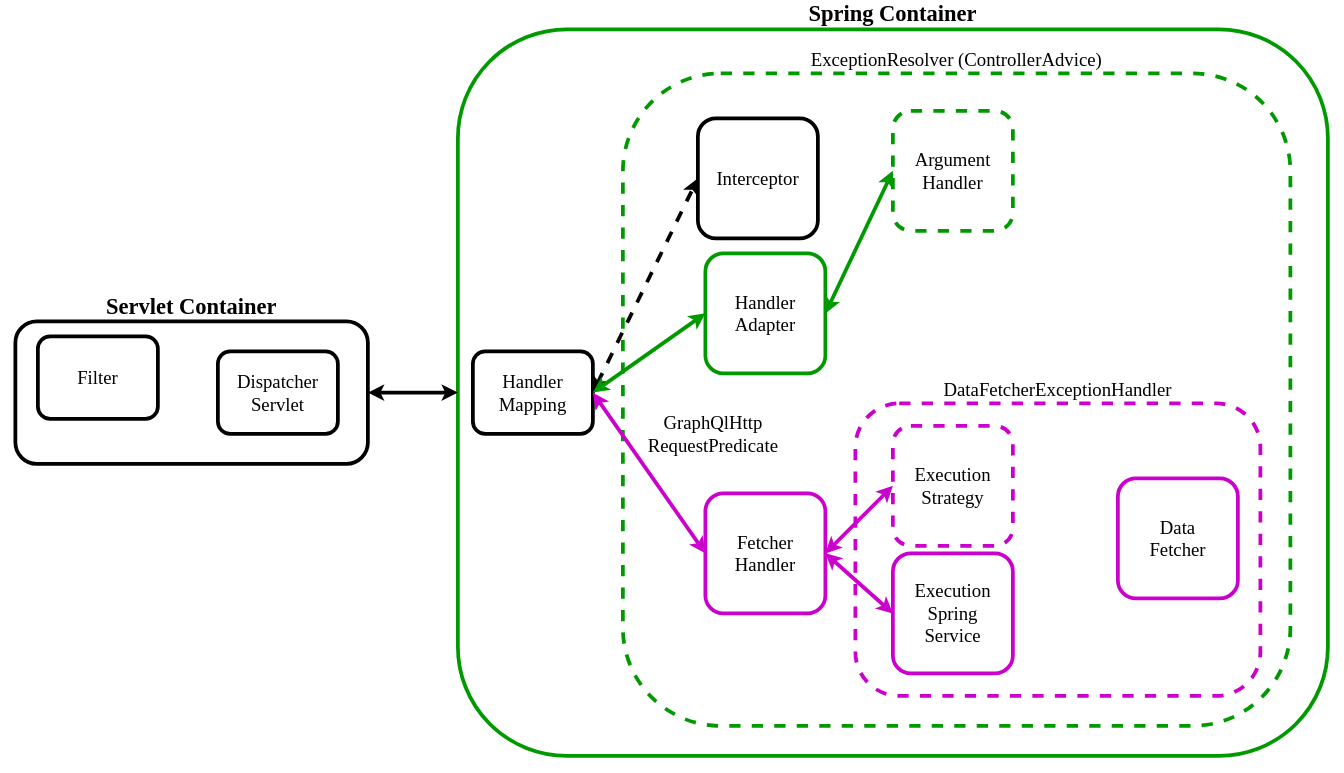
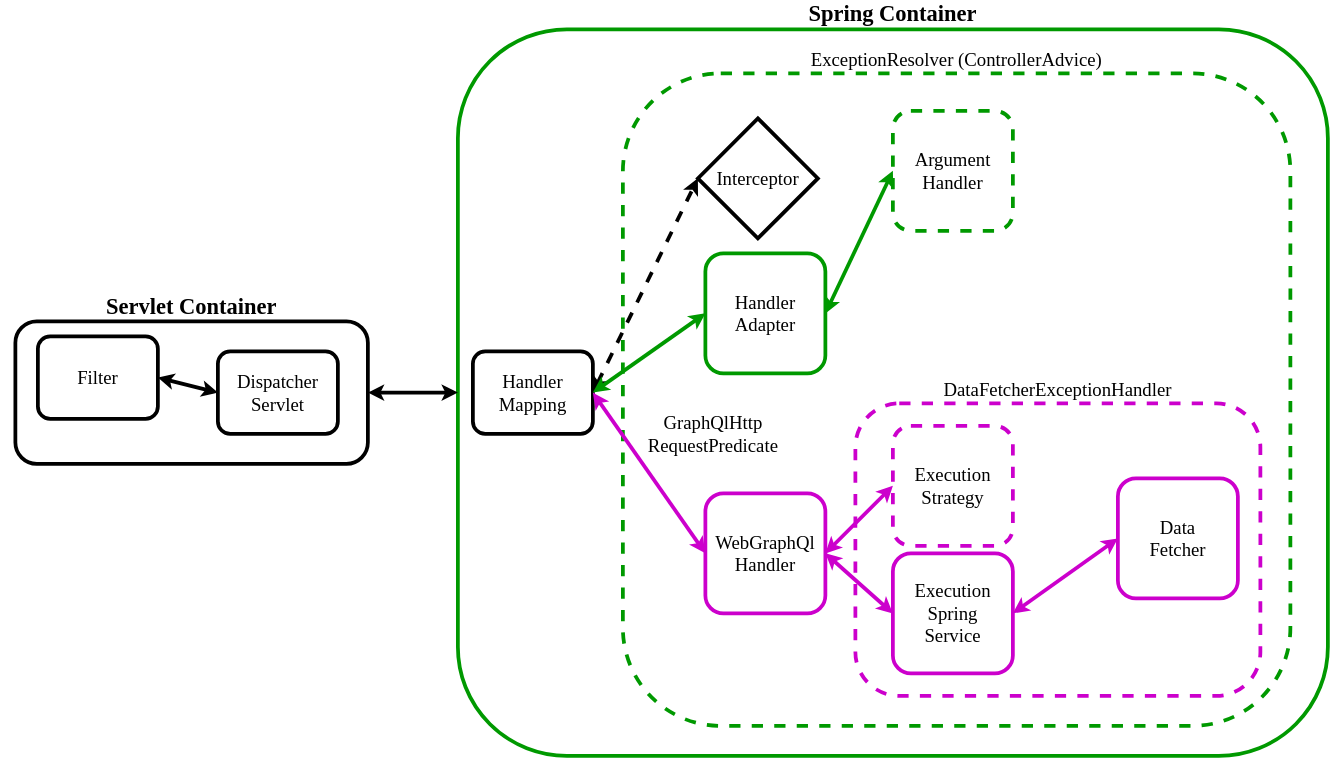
(758, 178) -> (758, 178)
none -> (187, 385)
(765, 553) -> (765, 553)
none -> (1065, 576)
